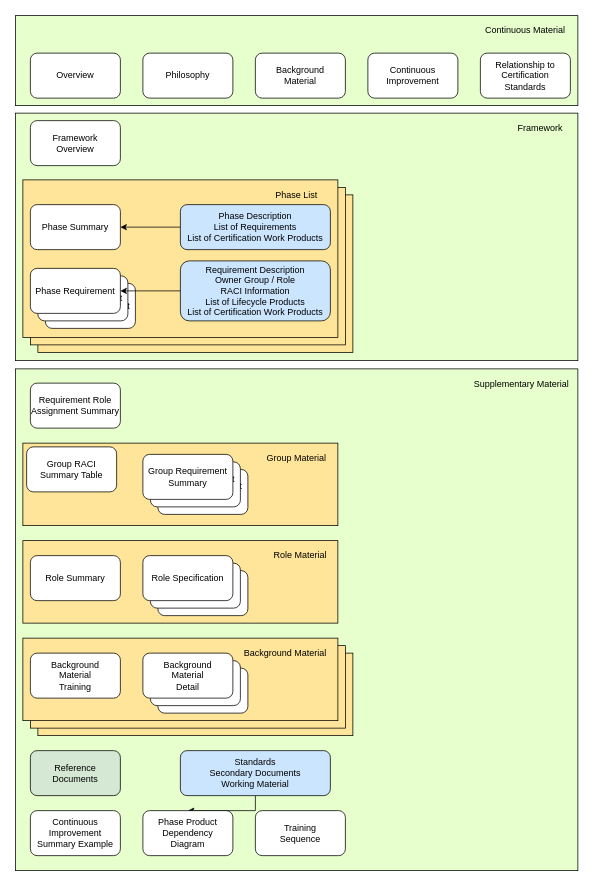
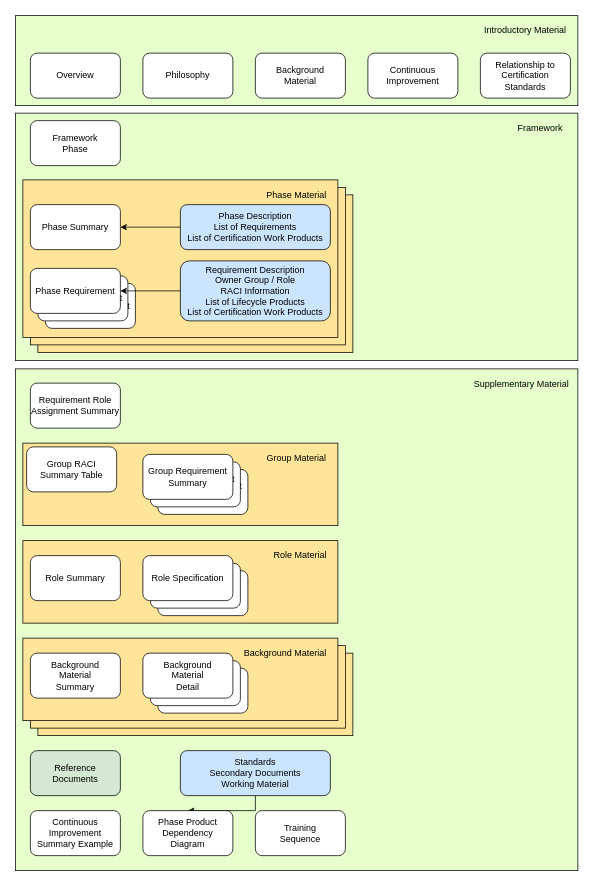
(525, 30) -> (525, 30)
(75, 143) -> (75, 143)
(297, 195) -> (297, 195)
(75, 675) -> (75, 675)
